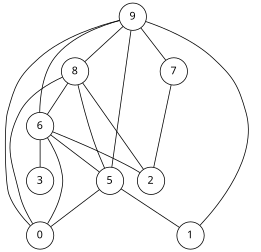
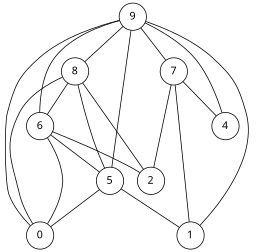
none -> (225, 126)
none -> (182, 154)
(40, 181) -> none
